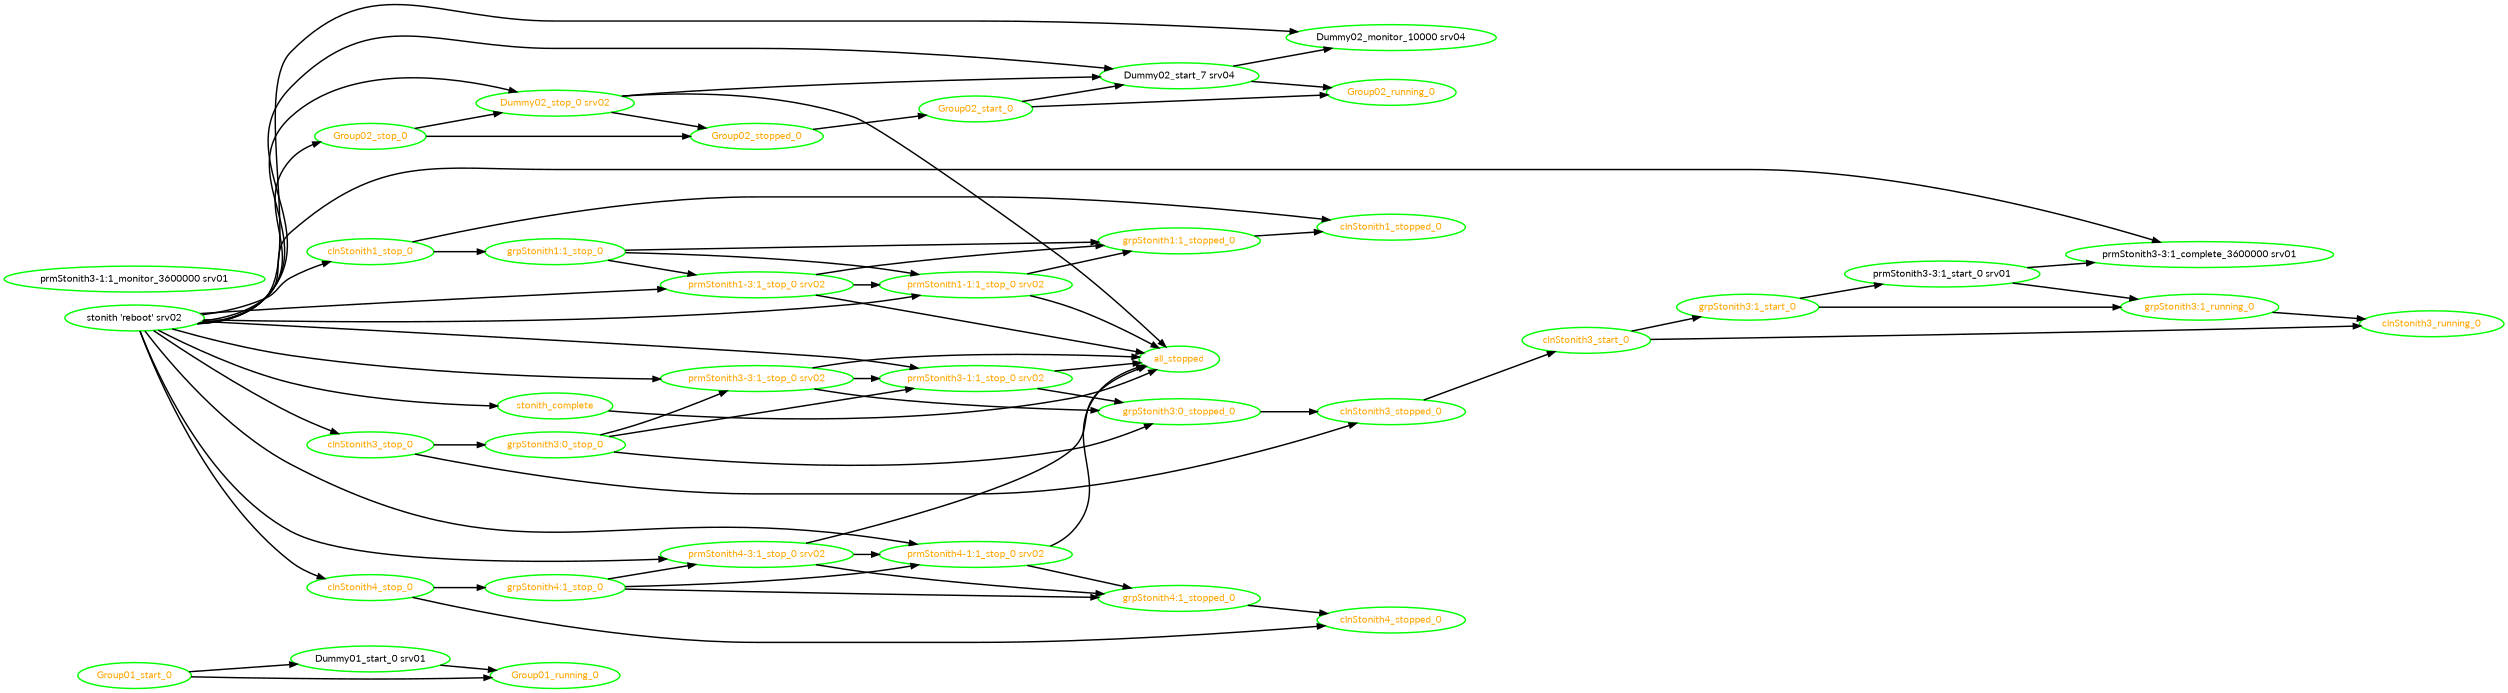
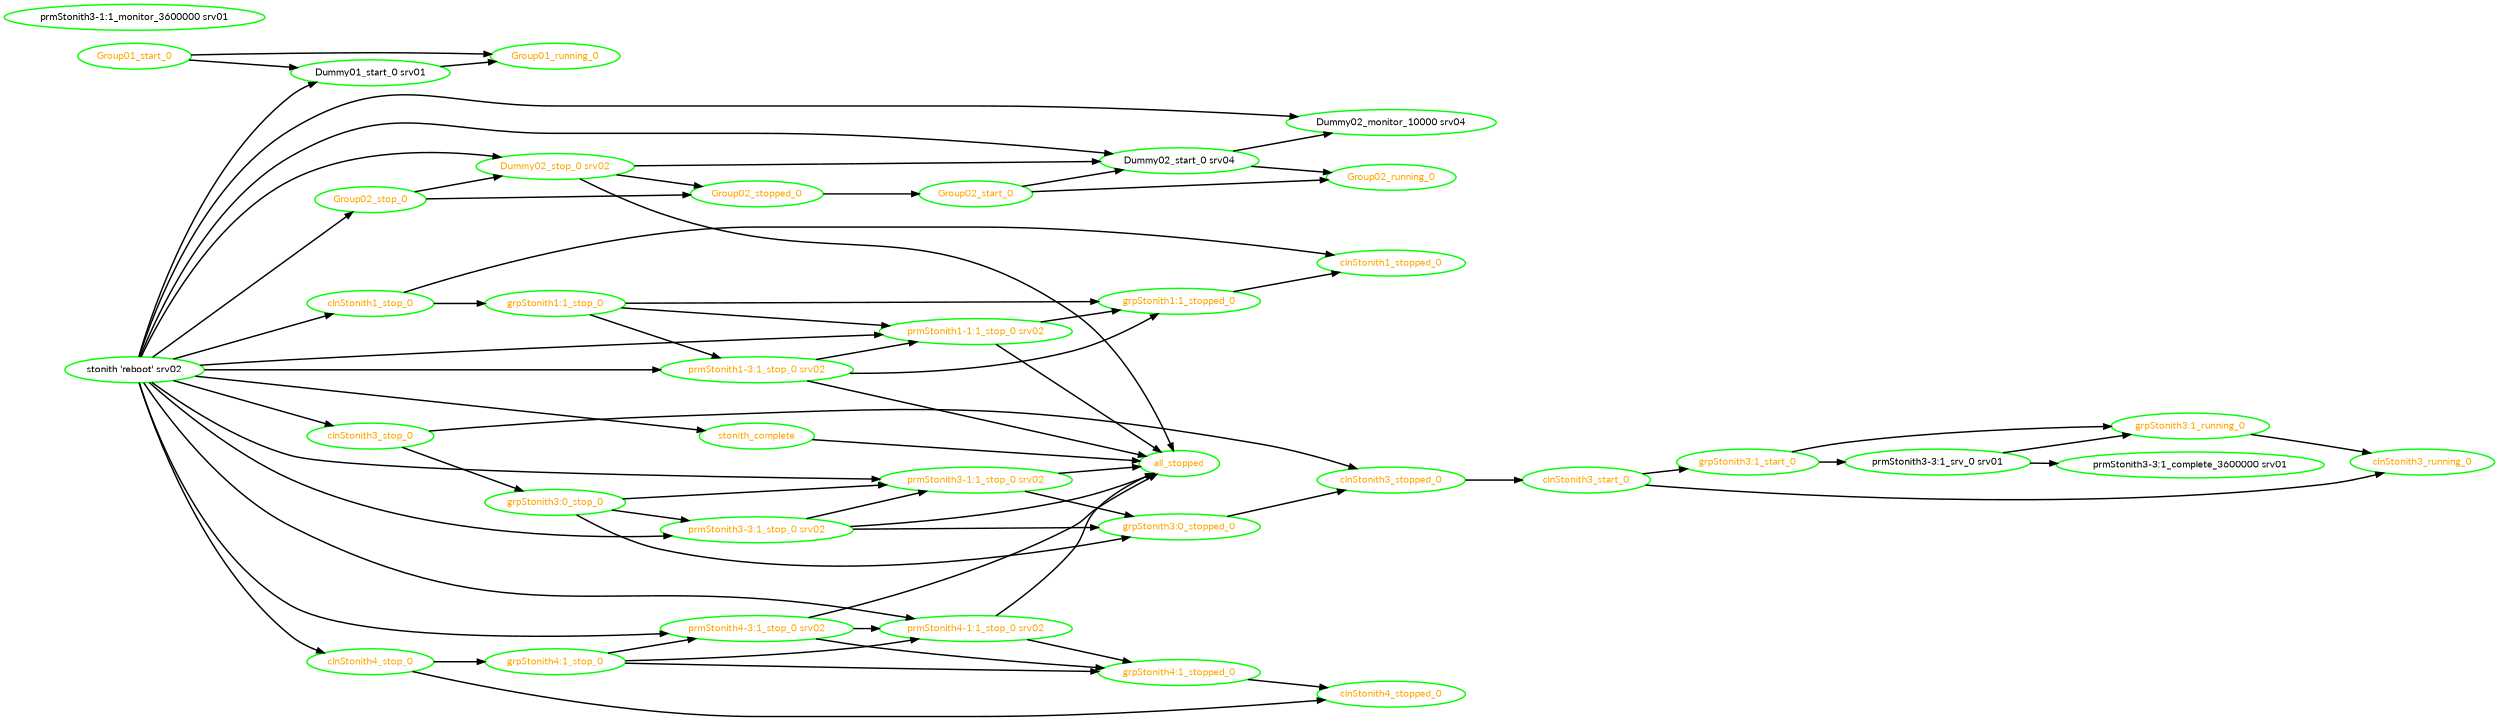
(1179, 76) -> (1179, 161)
(1147, 170) -> (202, 206)
(1942, 274) -> (1938, 462)
